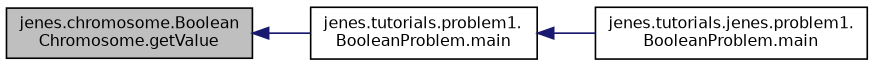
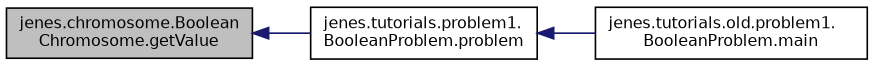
(424, 33) -> (424, 33)
(731, 33) -> (731, 33)
